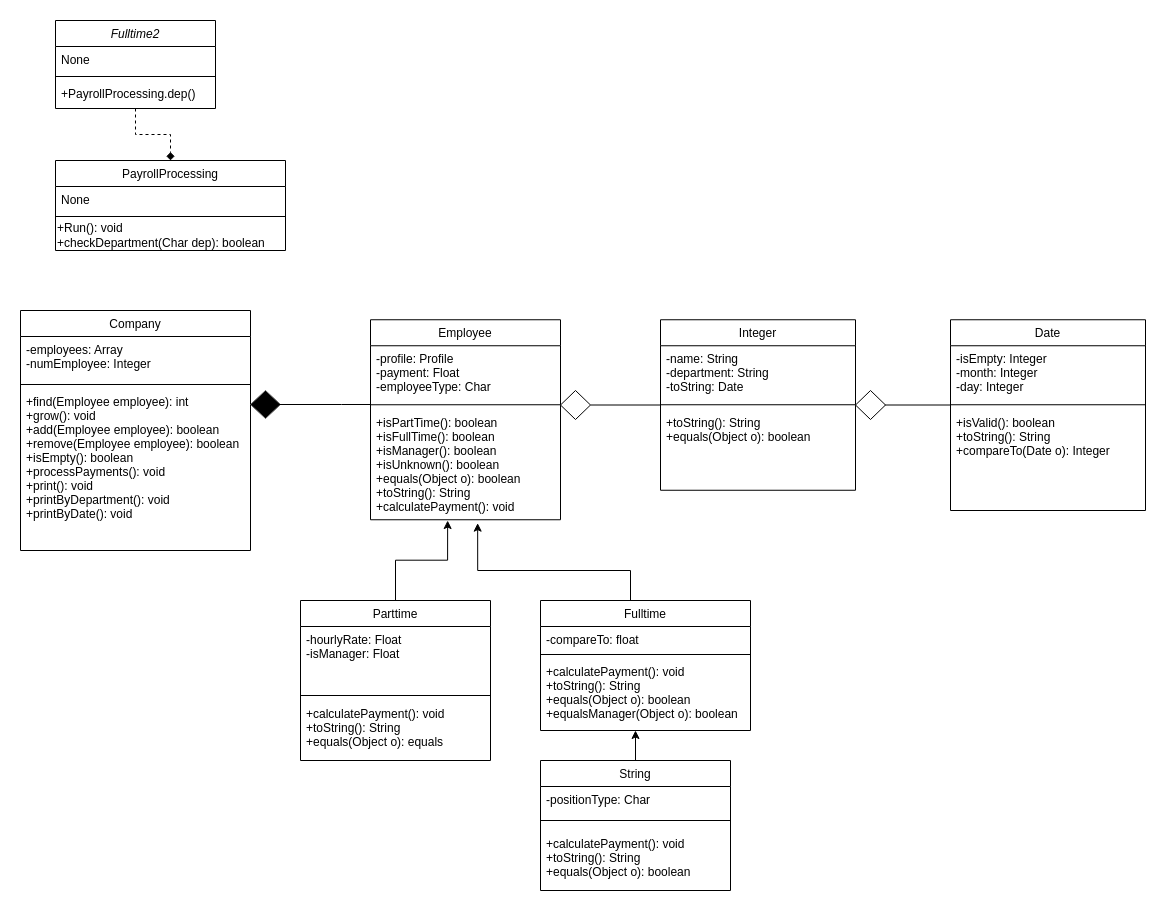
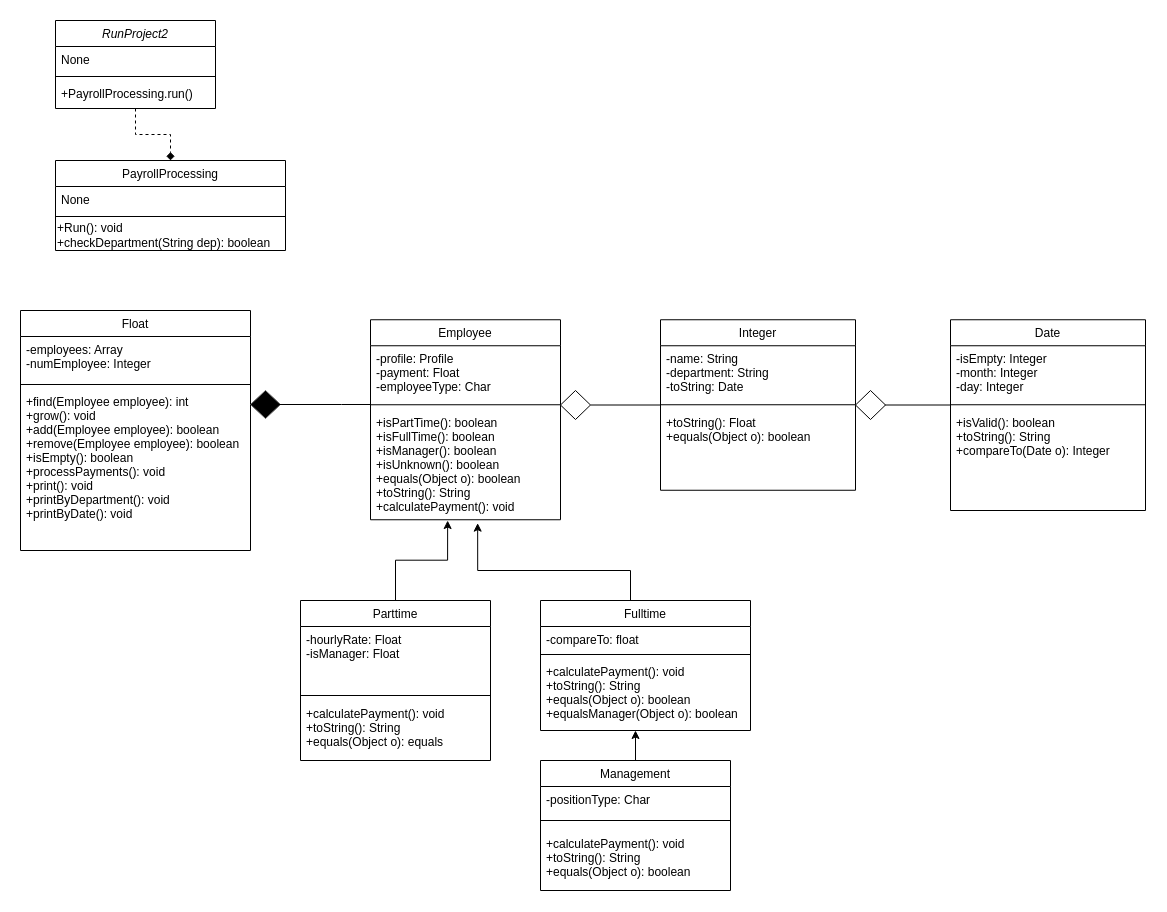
(135, 34) -> (135, 34)
(135, 94) -> (135, 94)
(169, 236) -> (174, 236)
(135, 324) -> (135, 324)
(724, 423) -> (720, 423)
(635, 774) -> (635, 774)
